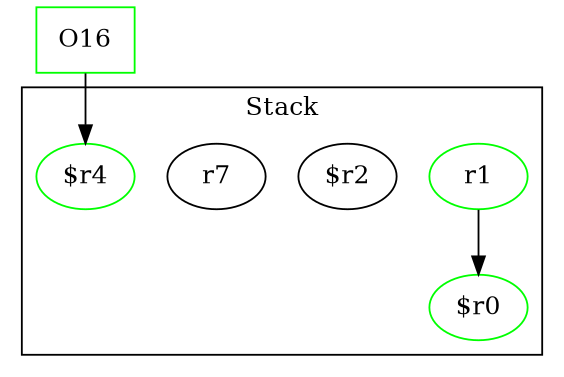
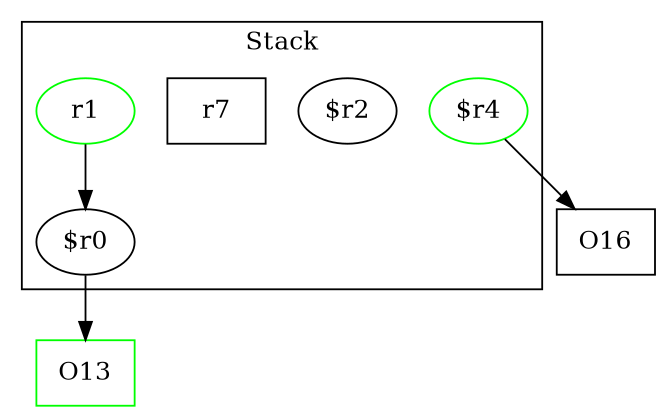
(86, 40) -> (606, 242)
(86, 99) -> (530, 165)
(217, 176) -> (217, 111)
(479, 307) -> (86, 242)
none -> (86, 373)
